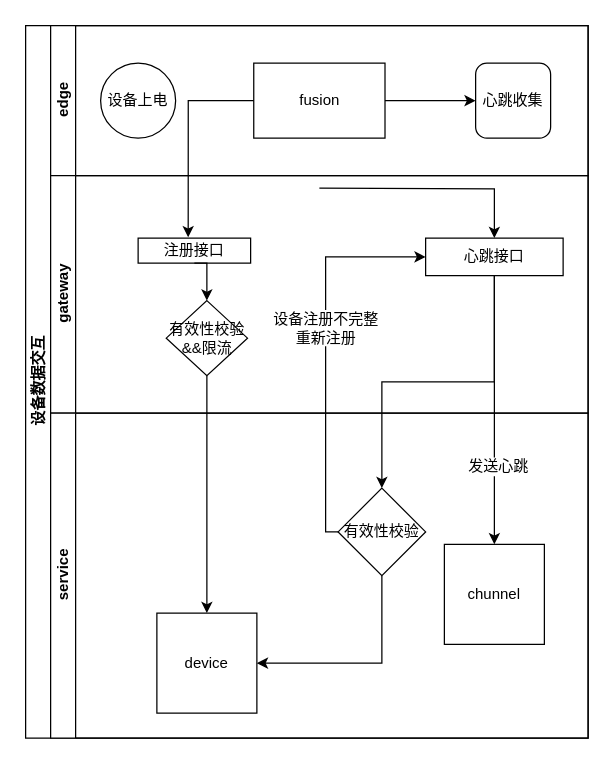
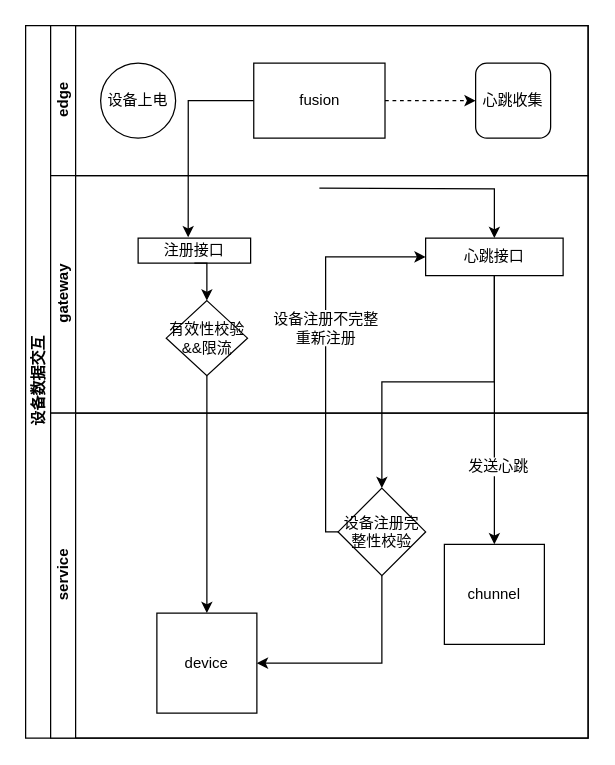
(427, 101) -> (427, 101)
(382, 532) -> (382, 532)
